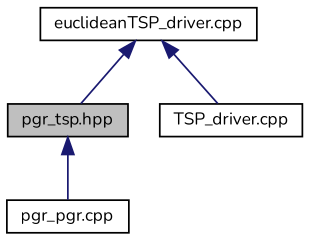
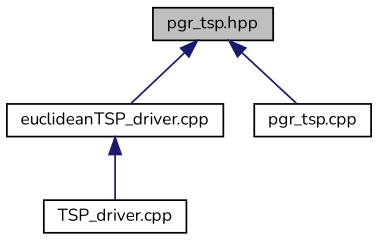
(102, 79) -> (158, 78)
(68, 216) -> (313, 120)
